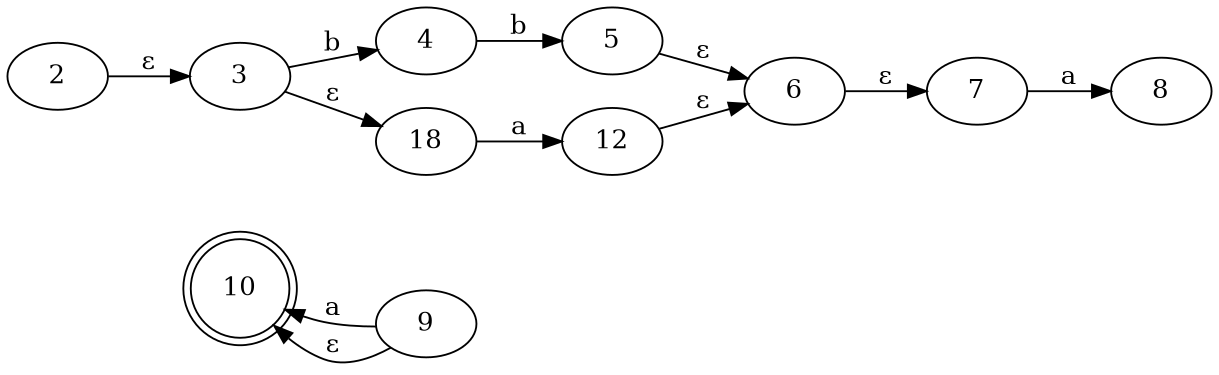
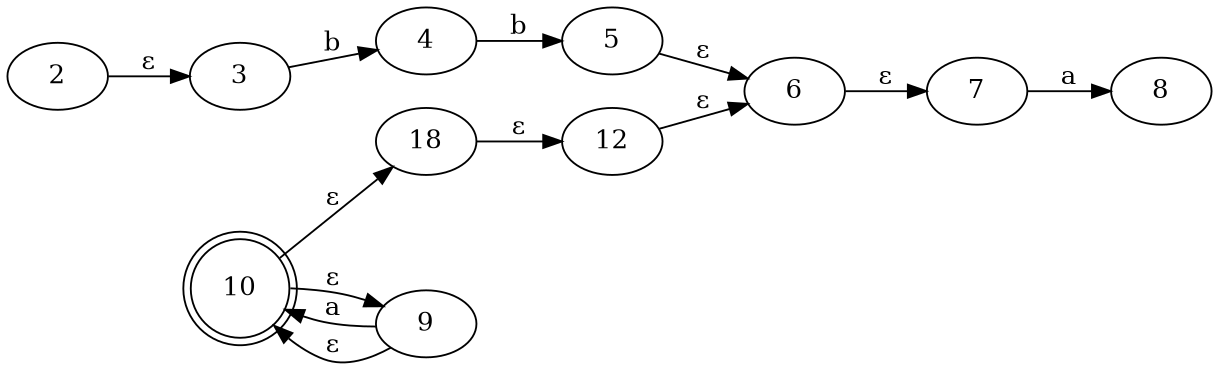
(324, 106) -> (329, 219)
(519, 127) -> (519, 127)
none -> (328, 292)
